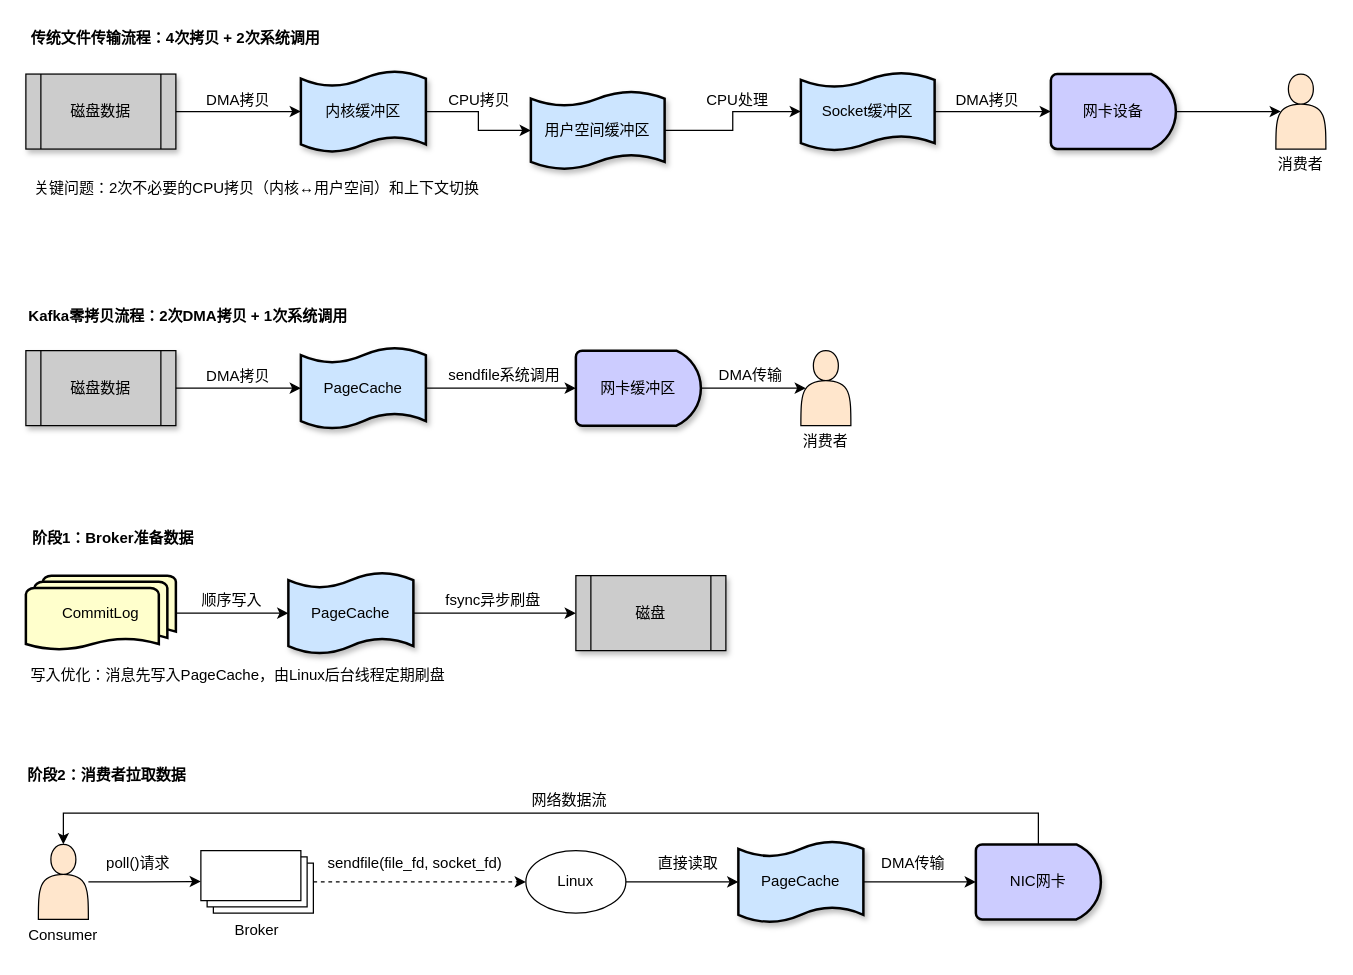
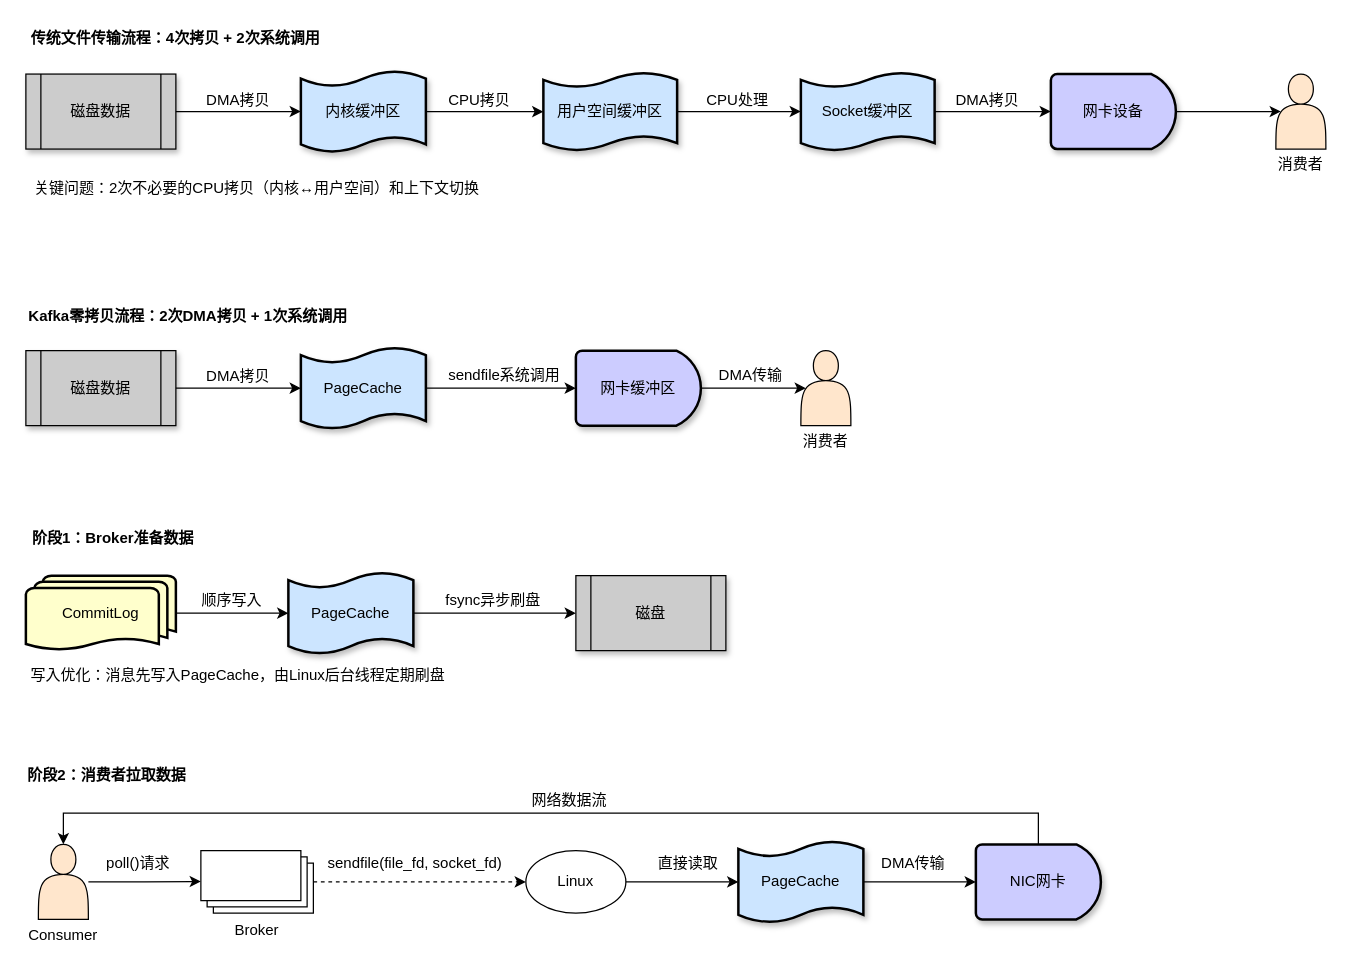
(598, 130) -> (610, 112)
